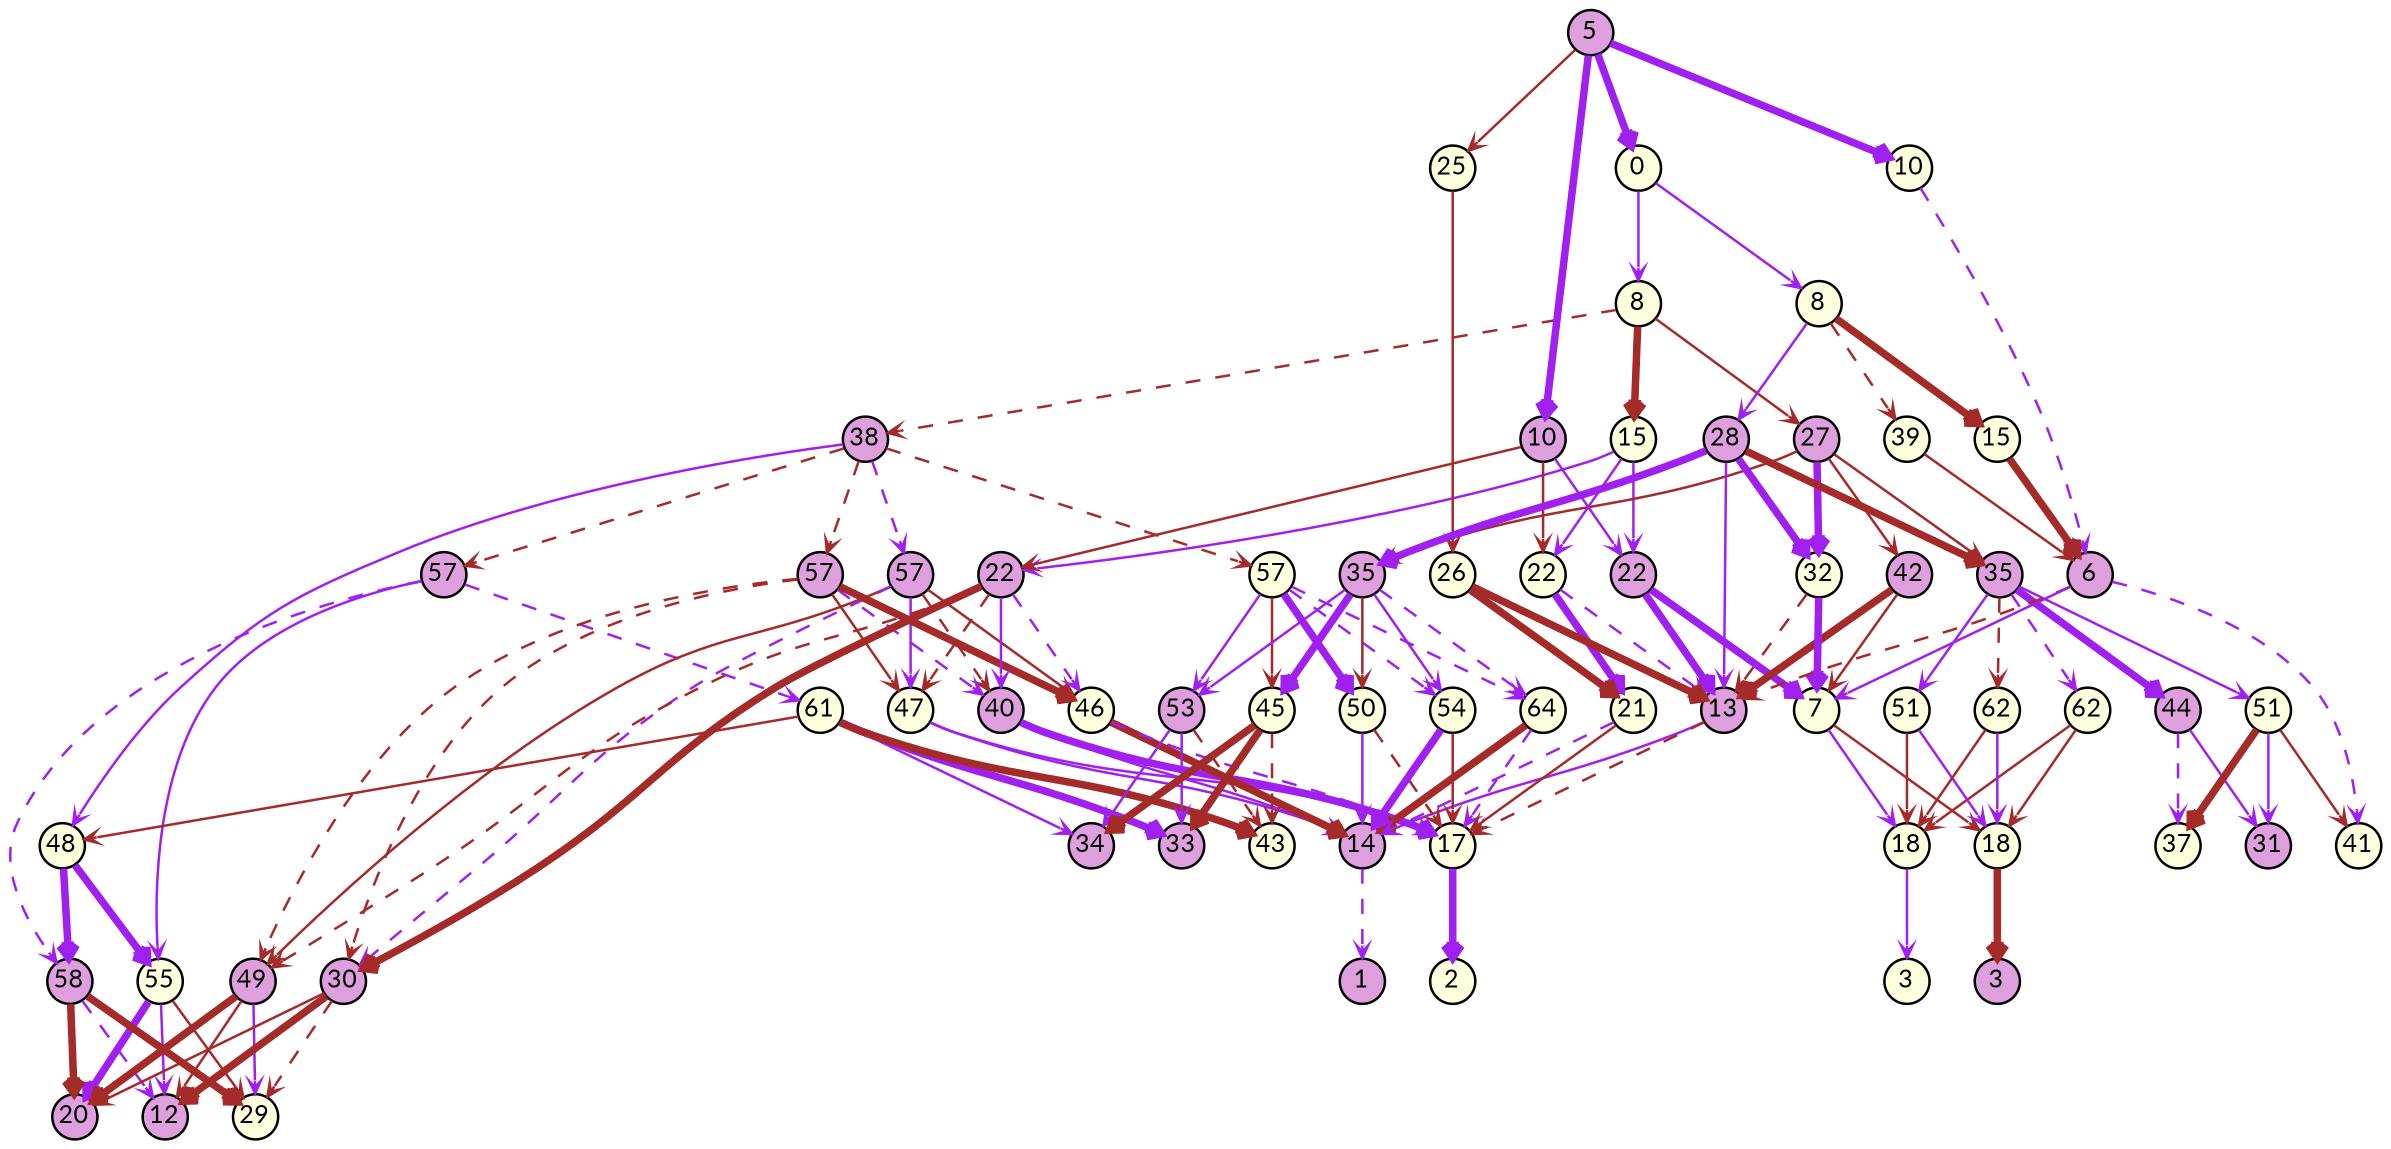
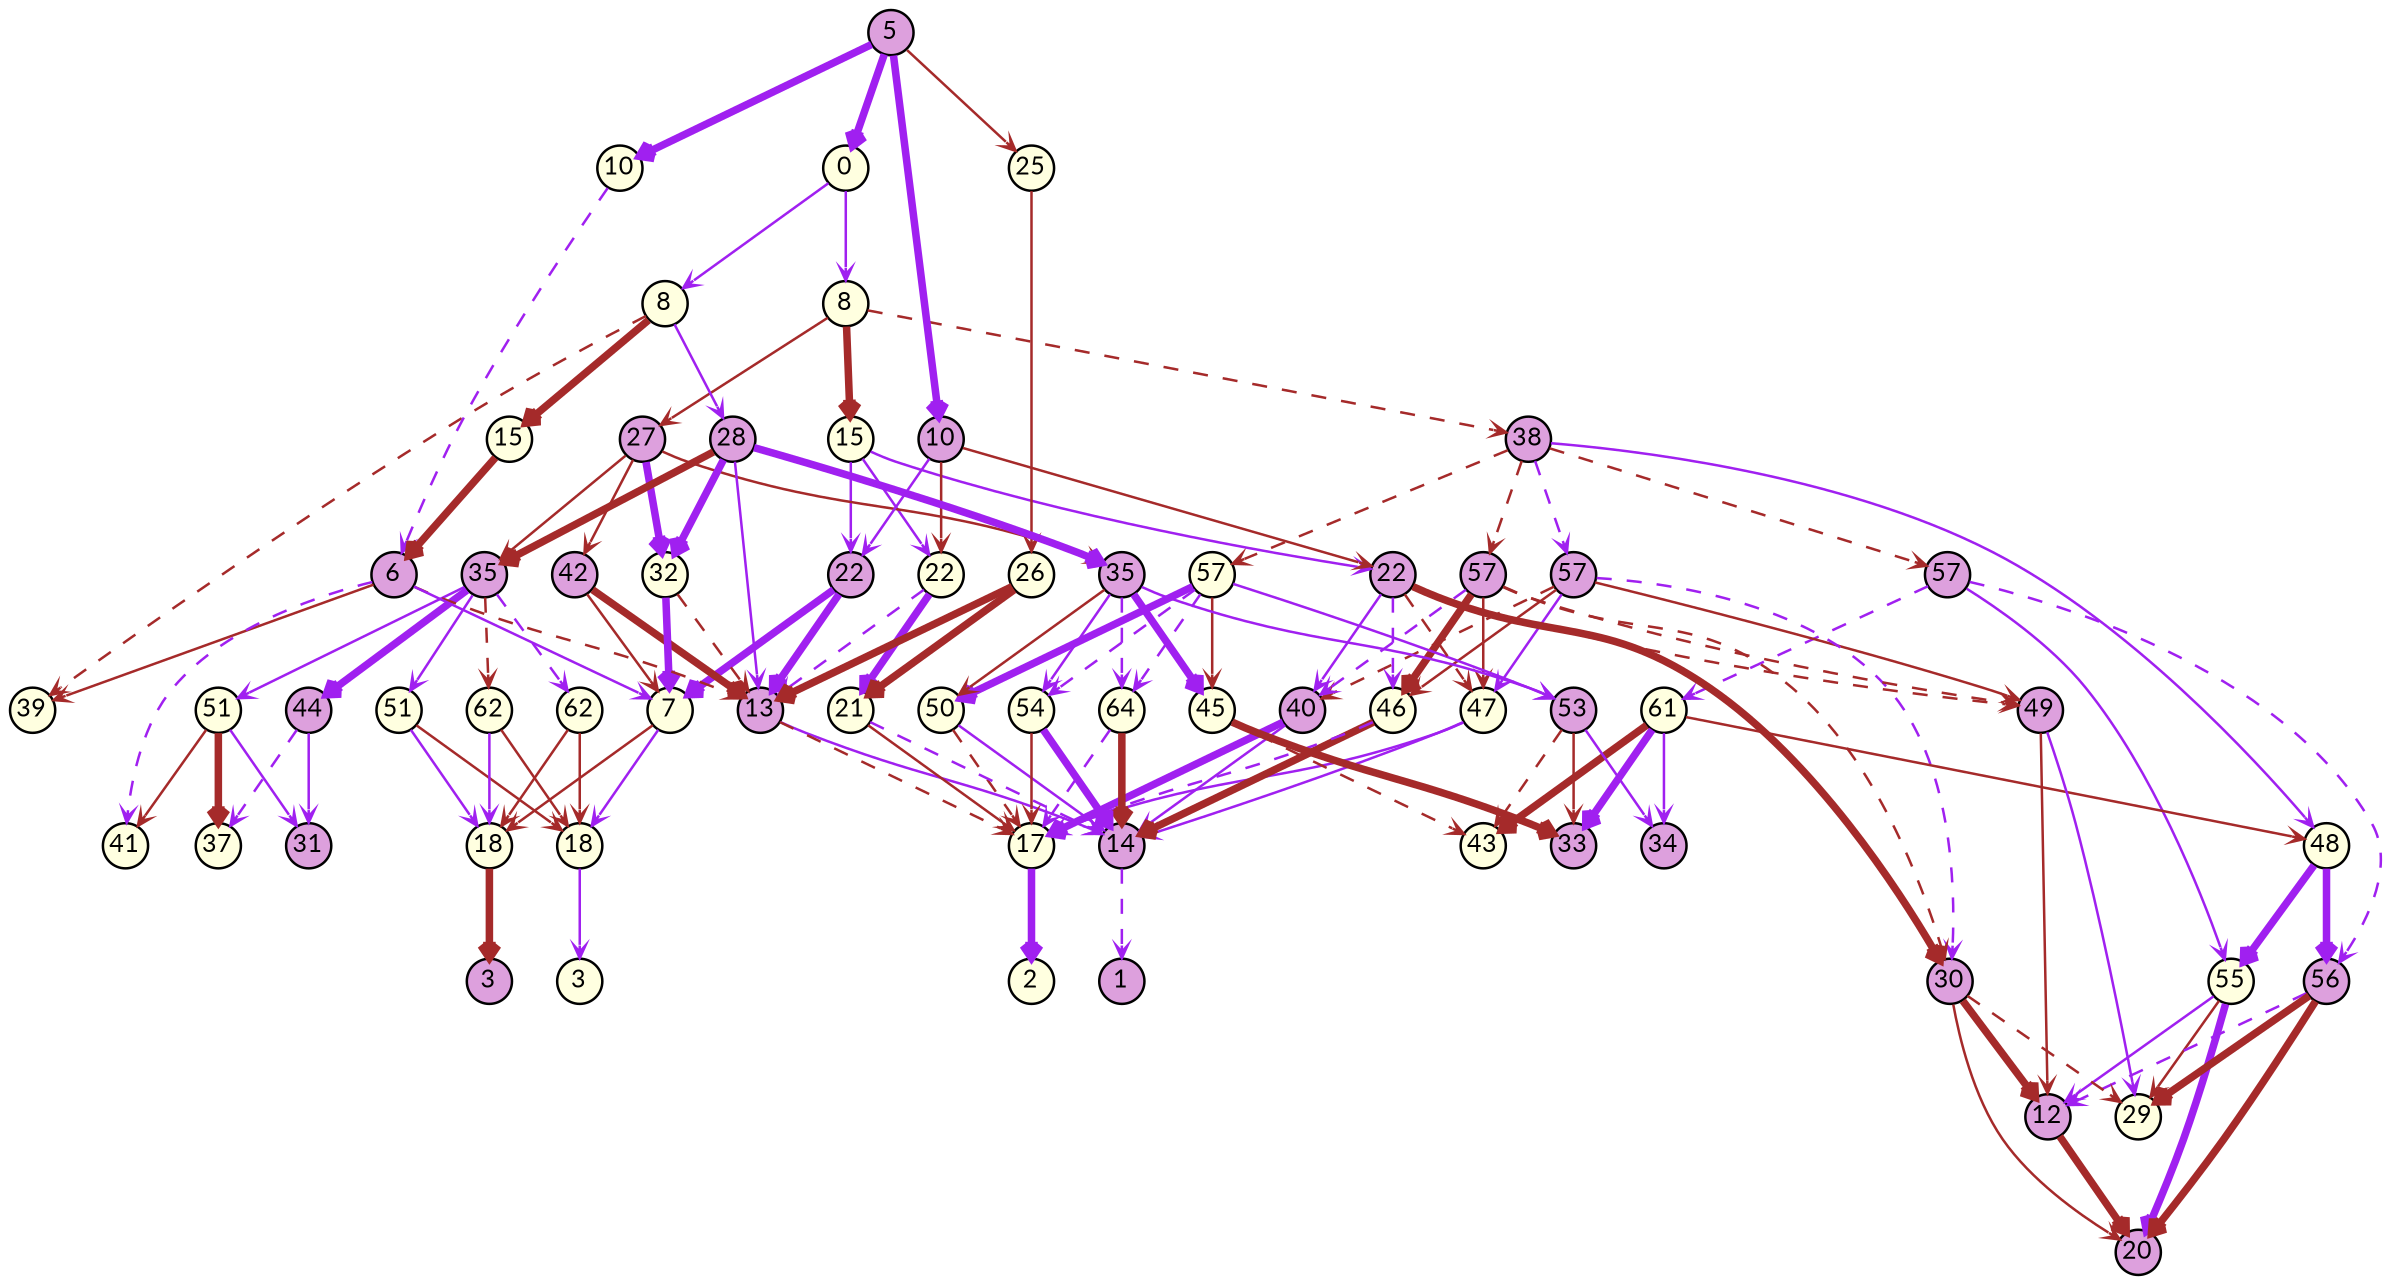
(1993, 503) -> (182, 654)
(1182, 771) -> (1574, 758)
(1187, 774) -> none
(70, 981) -> (2327, 981)
(180, 1038) -> (2089, 1179)
